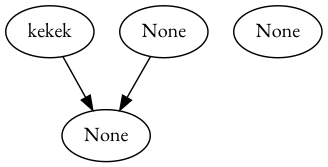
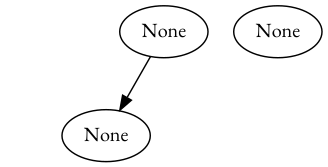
(50, 32) -> none
